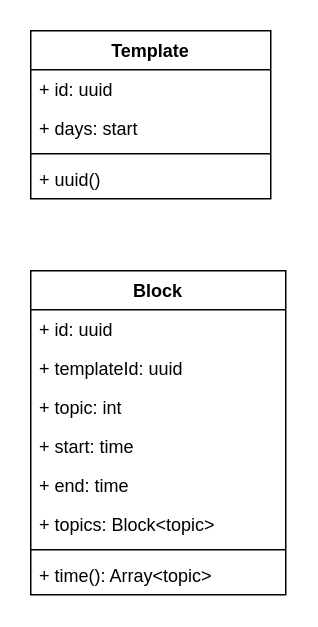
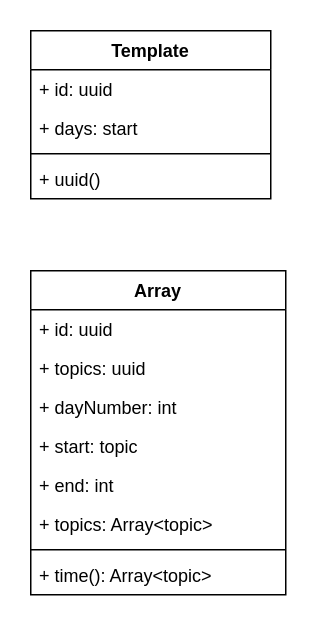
(158, 292) -> (158, 292)
(119, 370) -> (99, 370)
(89, 409) -> (111, 409)
(96, 448) -> (101, 448)
(86, 487) -> (81, 487)
(137, 526) -> (139, 526)
